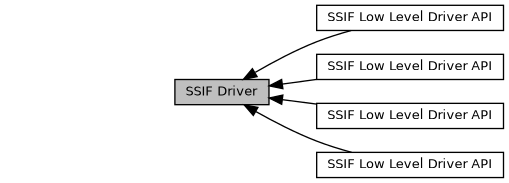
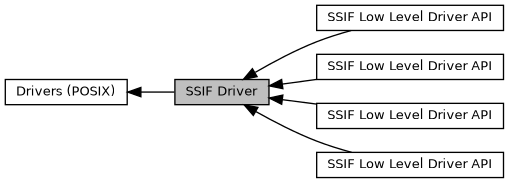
none -> (66, 92)
